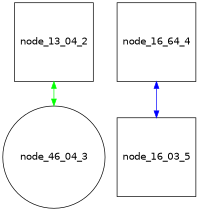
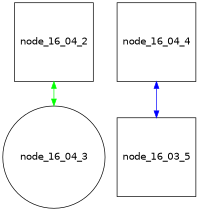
(54, 42) -> (54, 42)
(156, 42) -> (156, 42)
(54, 157) -> (54, 157)
